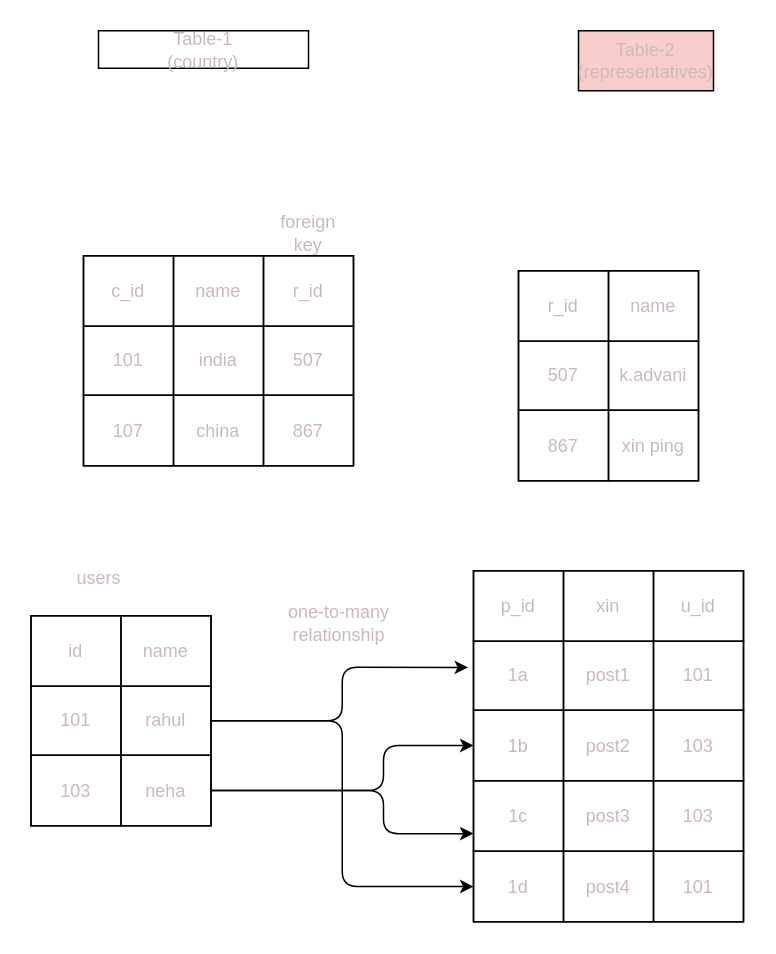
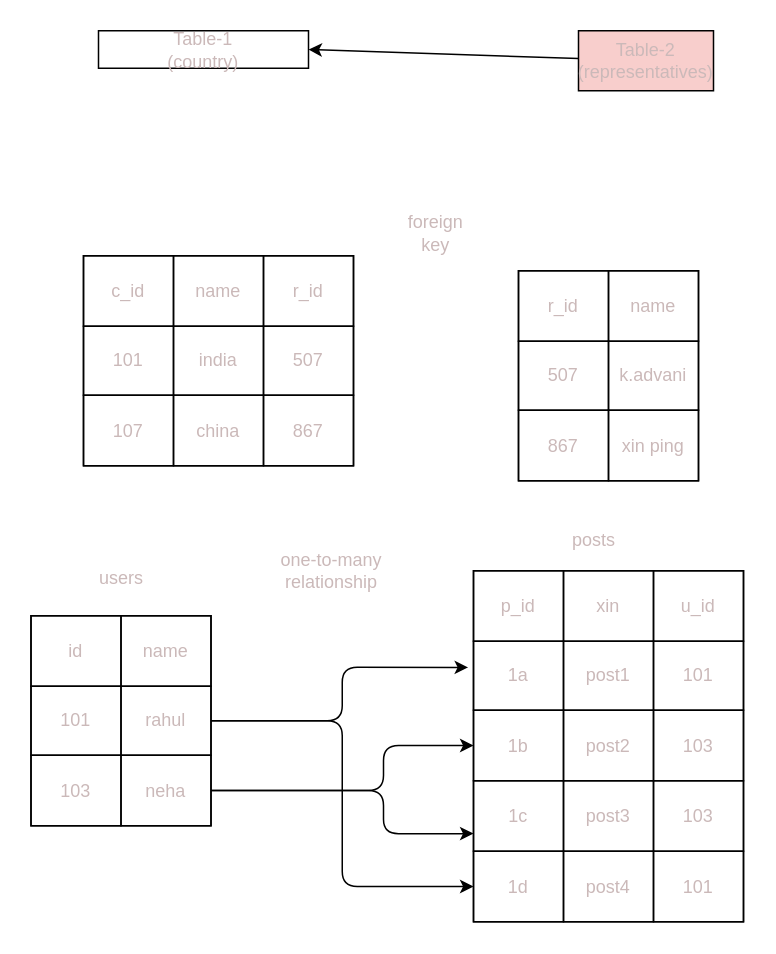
none -> (448, 54)
(308, 233) -> (436, 233)
none -> (593, 541)
(98, 578) -> (121, 578)
(338, 623) -> (331, 571)
